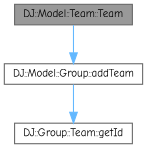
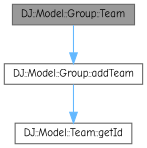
(73, 15) -> (73, 15)
(73, 133) -> (73, 133)
